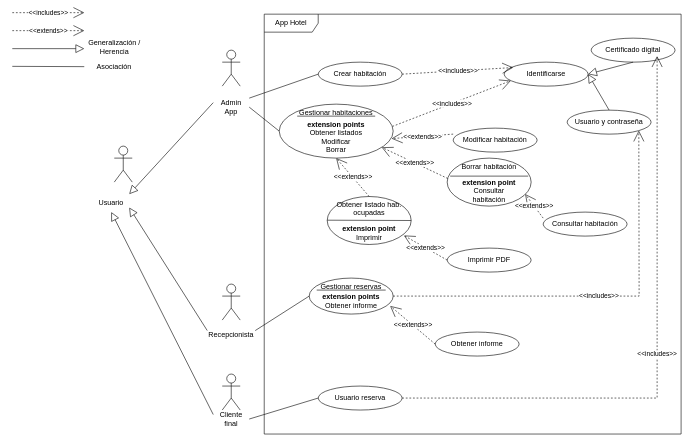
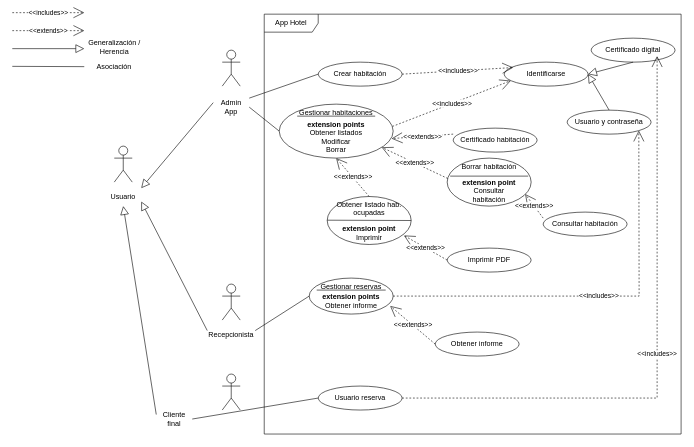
(495, 140) -> (495, 140)
(111, 203) -> (123, 197)
(231, 419) -> (174, 419)
